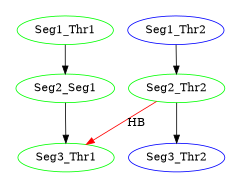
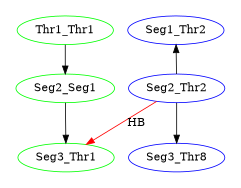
(65, 30) -> (65, 30)
(176, 56) -> (176, 63)
(177, 88) -> (177, 88)
(177, 158) -> (177, 158)
